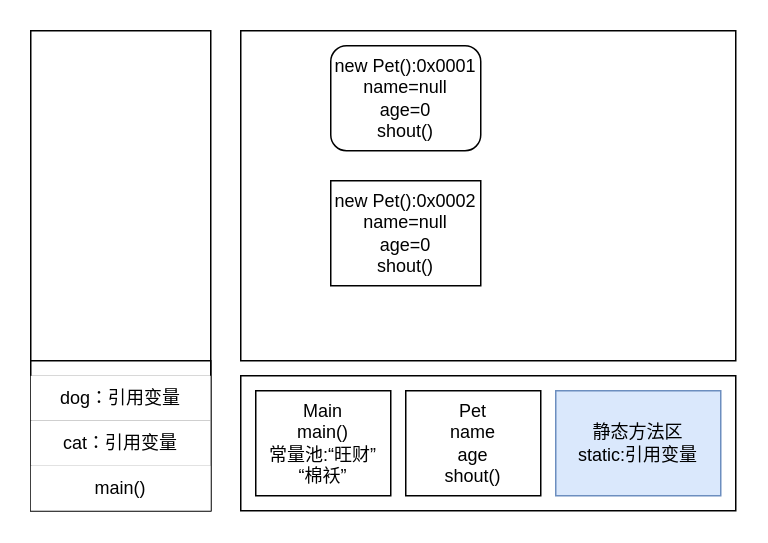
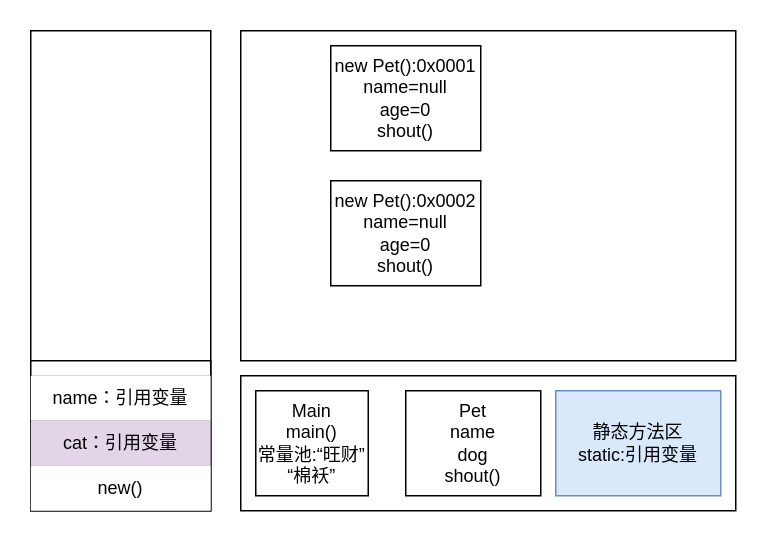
(406, 98) -> (406, 98)
(121, 398) -> (121, 398)
(121, 443) -> (121, 443)
(323, 443) -> (312, 443)
(473, 443) -> (473, 443)
(121, 488) -> (121, 488)
